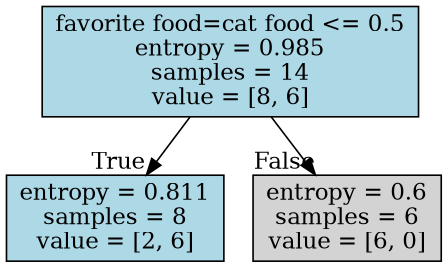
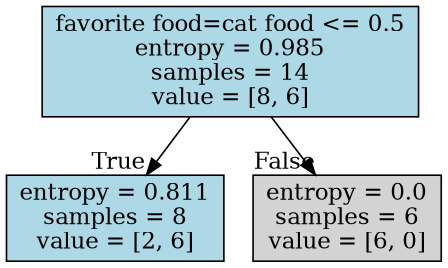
(347, 218) -> (347, 218)
